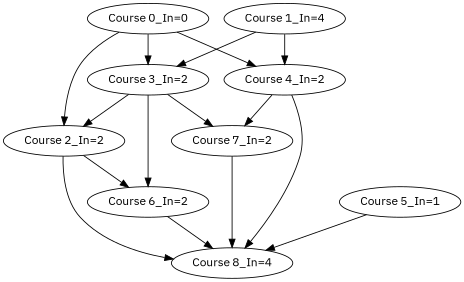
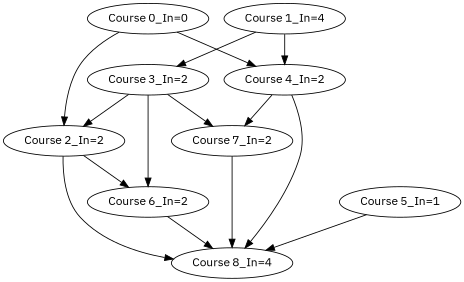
(148, 45) -> none
